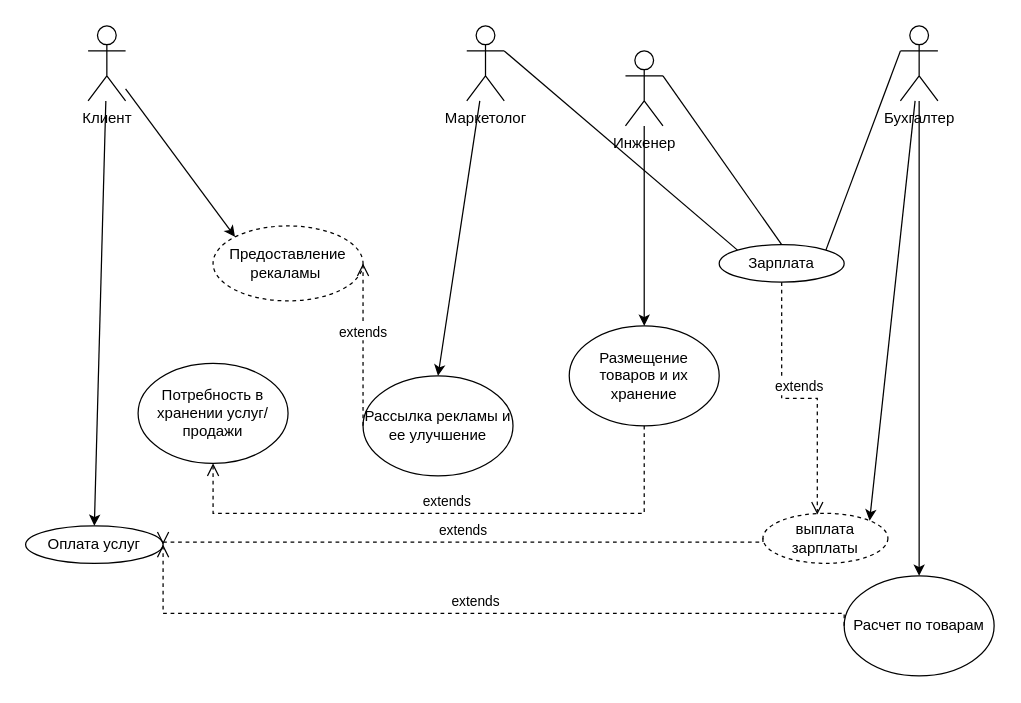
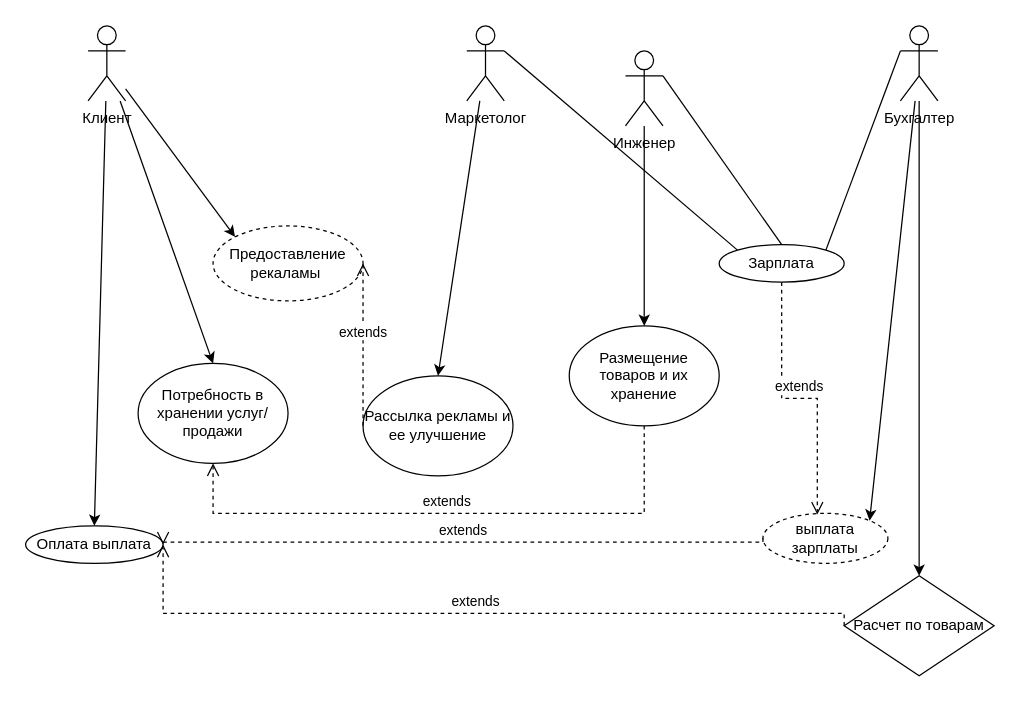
none -> (165, 228)
(94, 544) -> (94, 544)
(919, 626) -> (919, 626)
